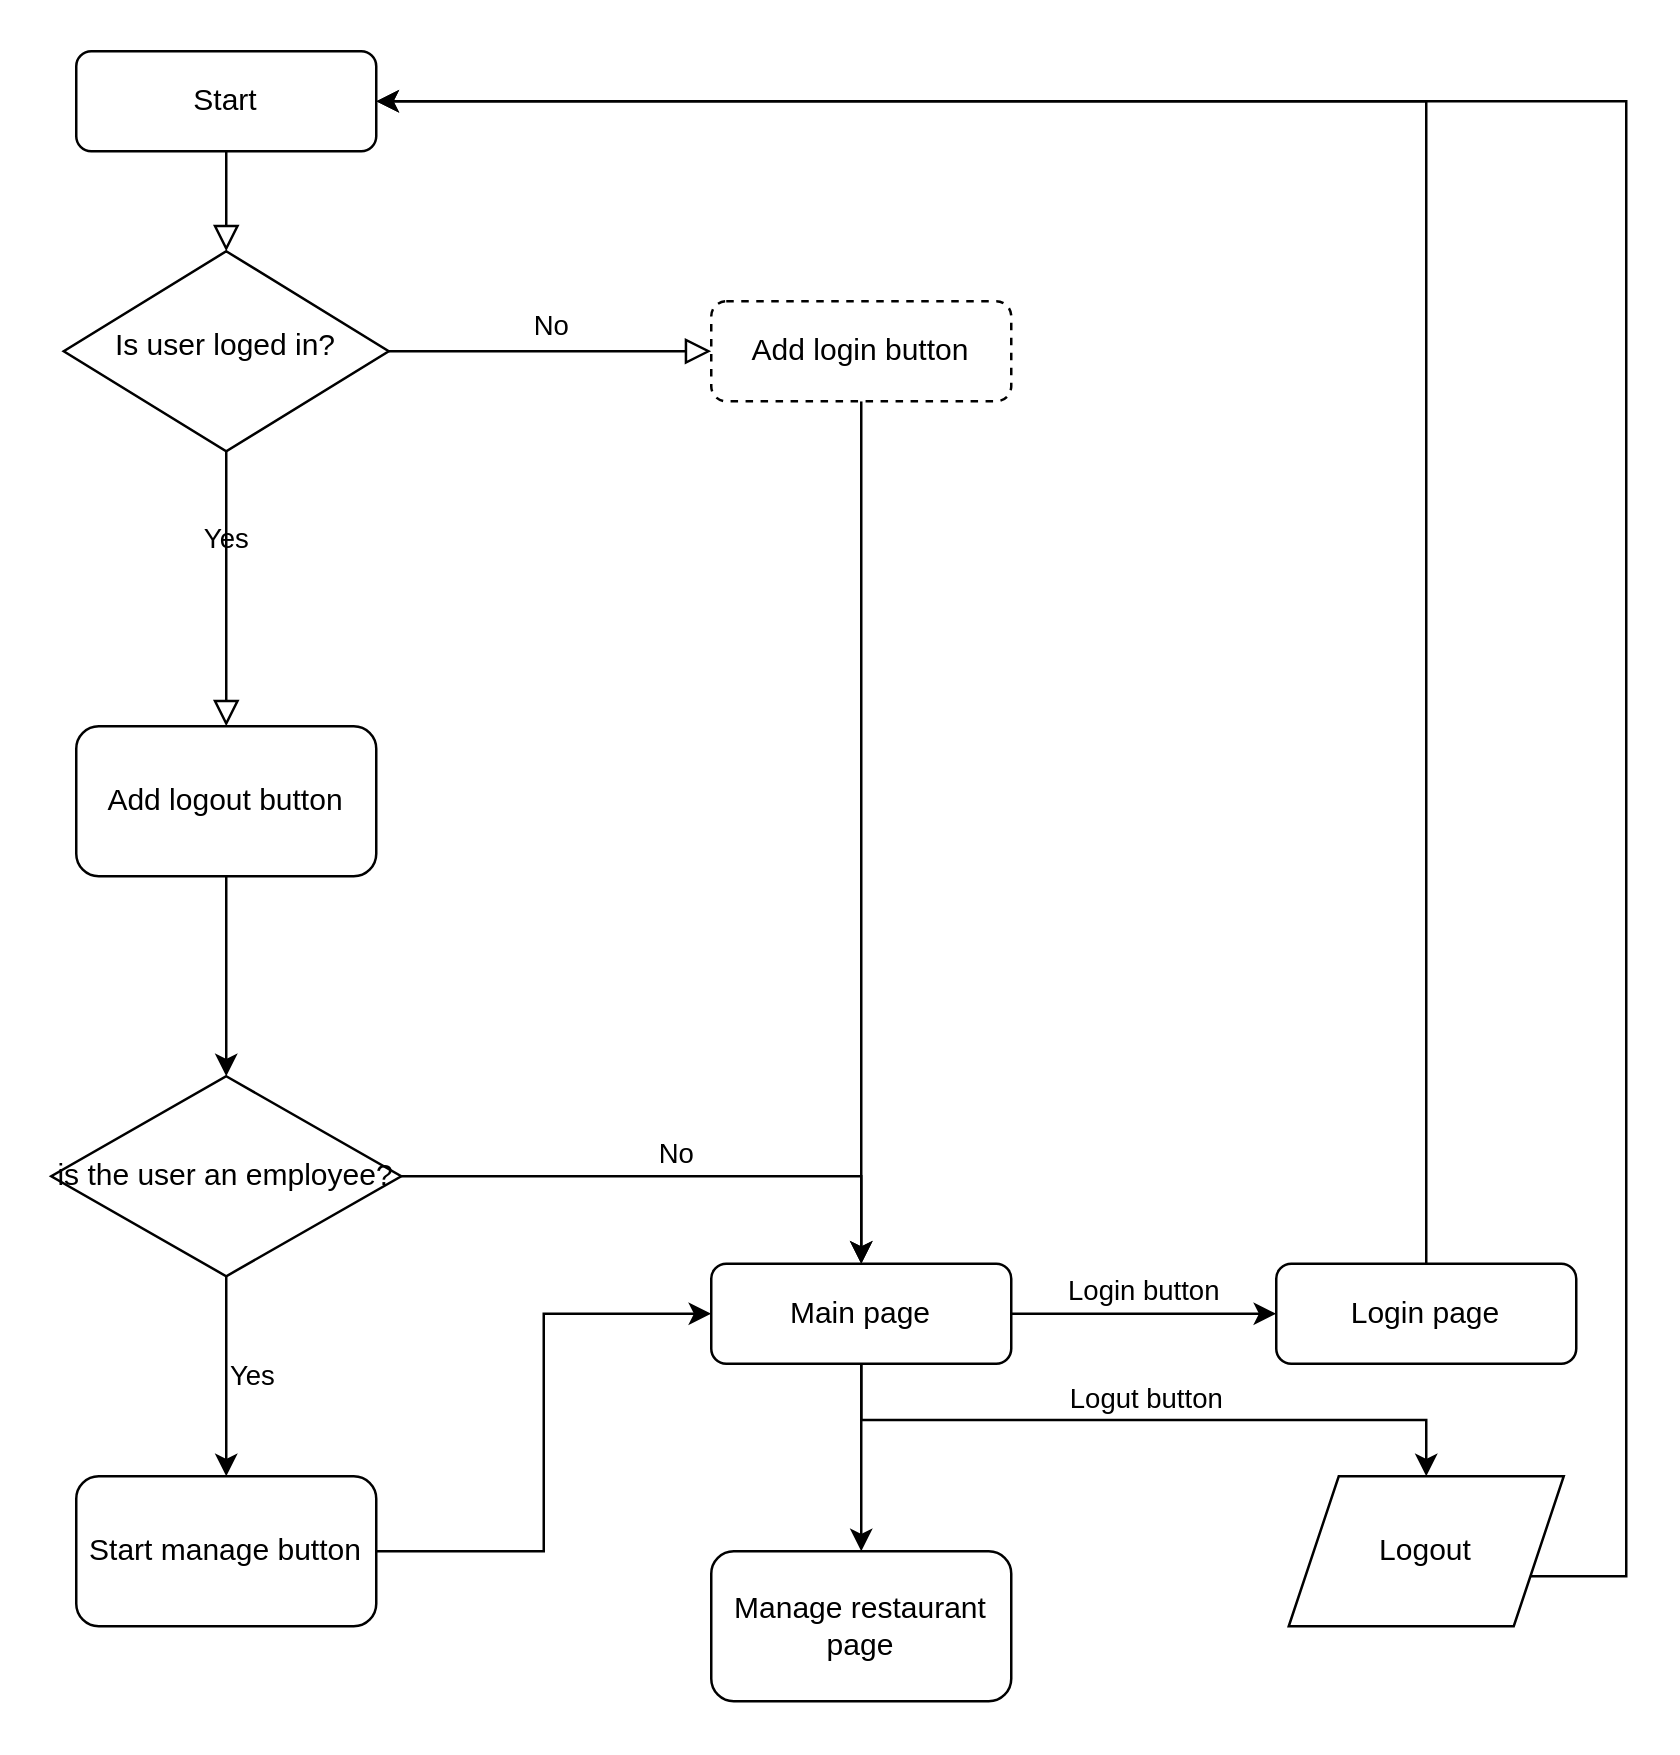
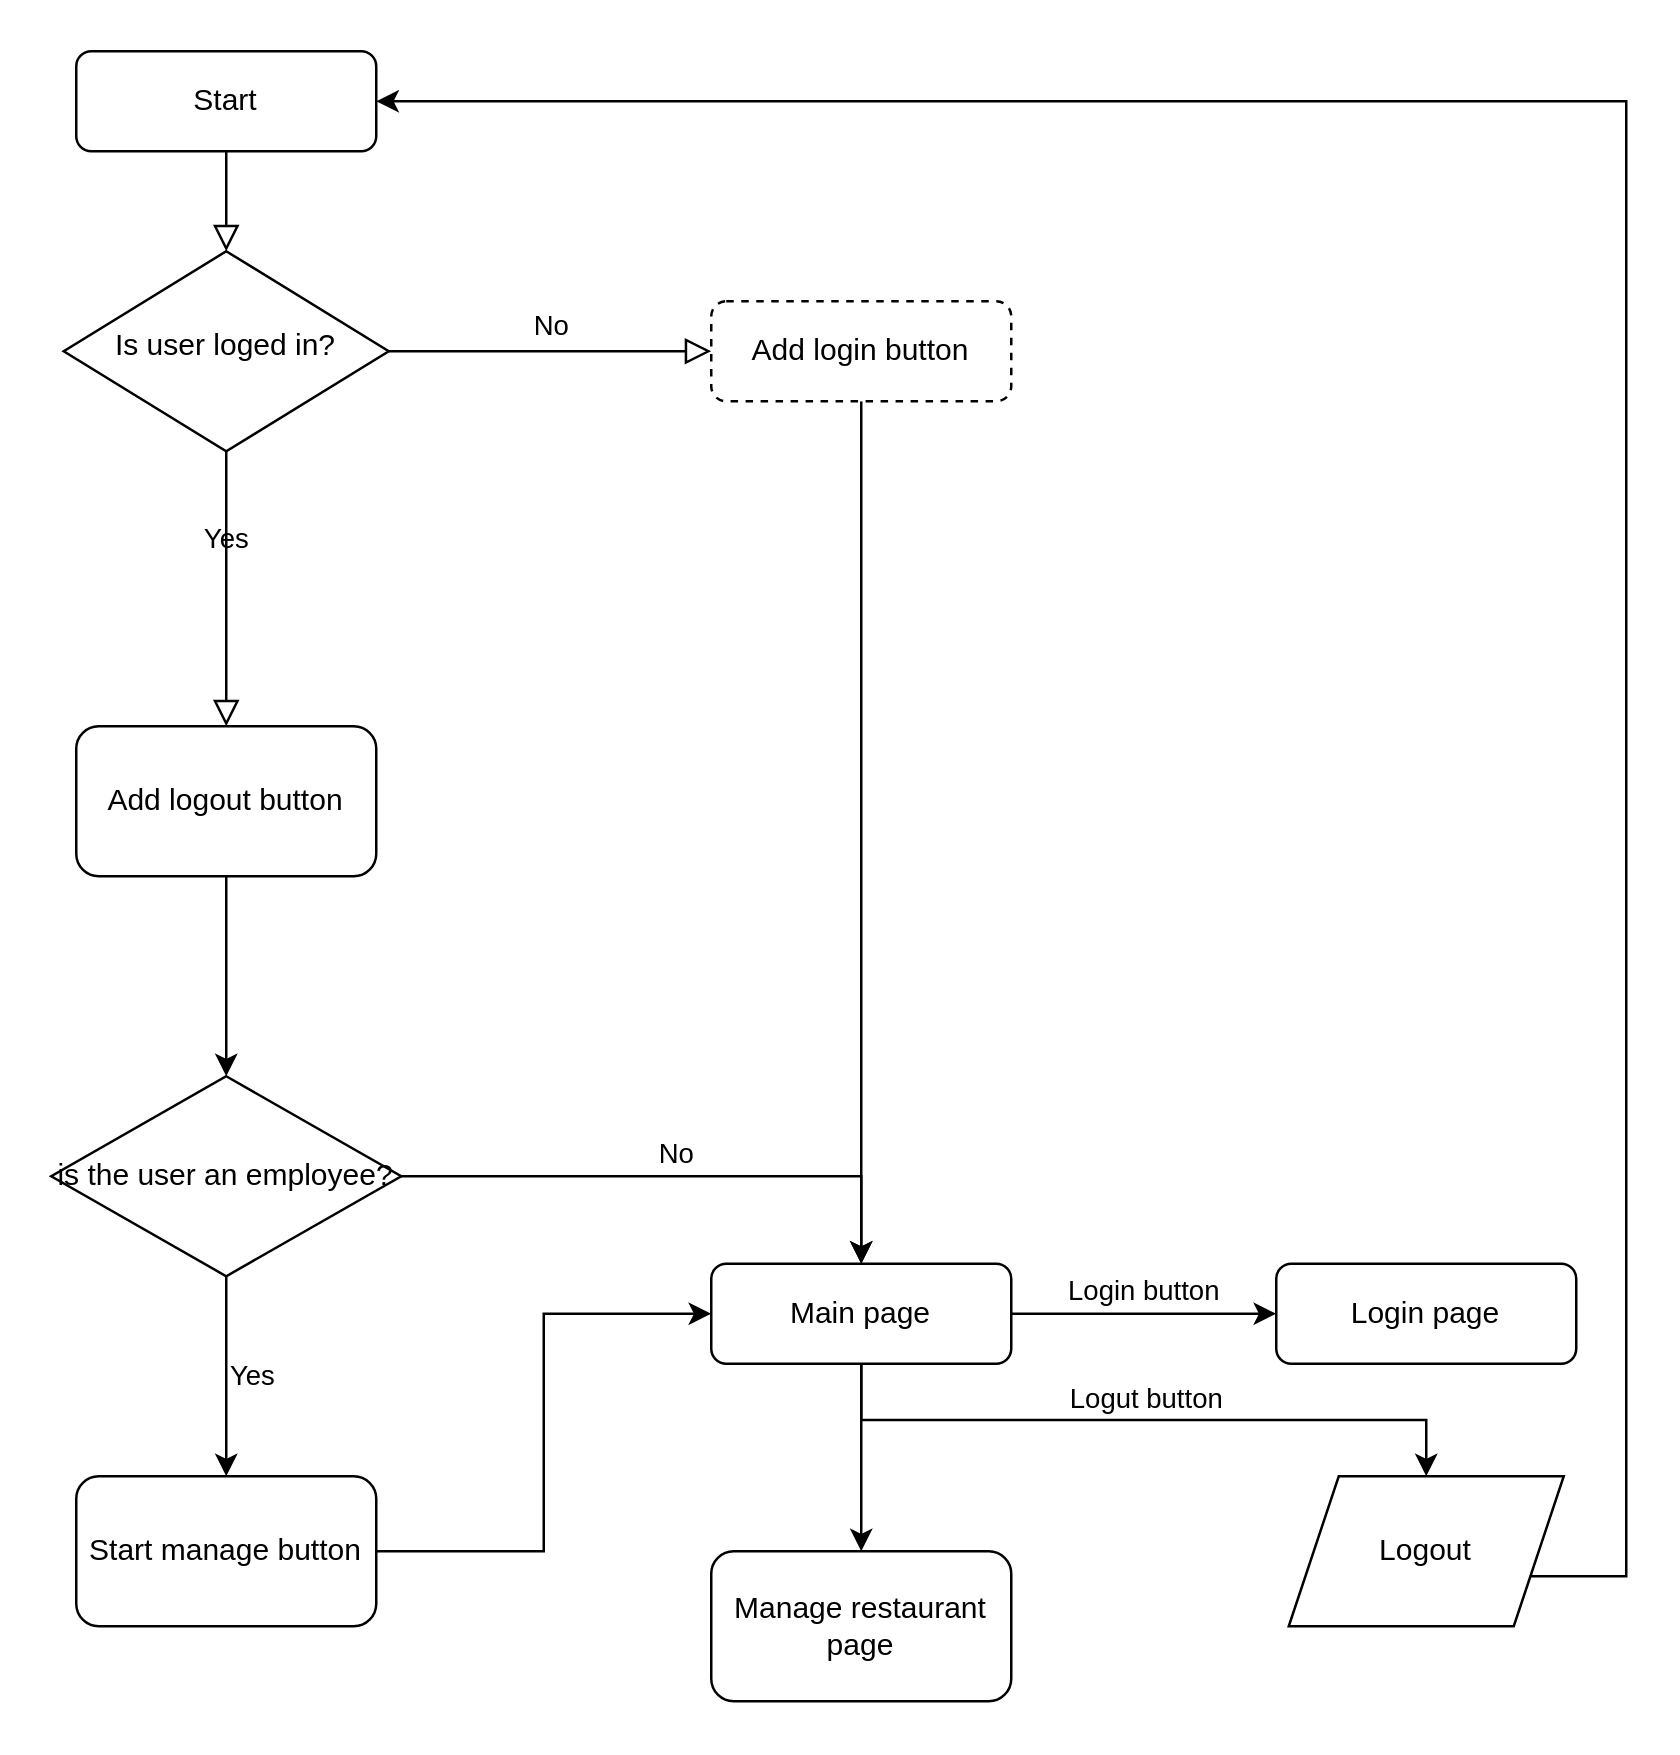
(1426, 685) -> none
